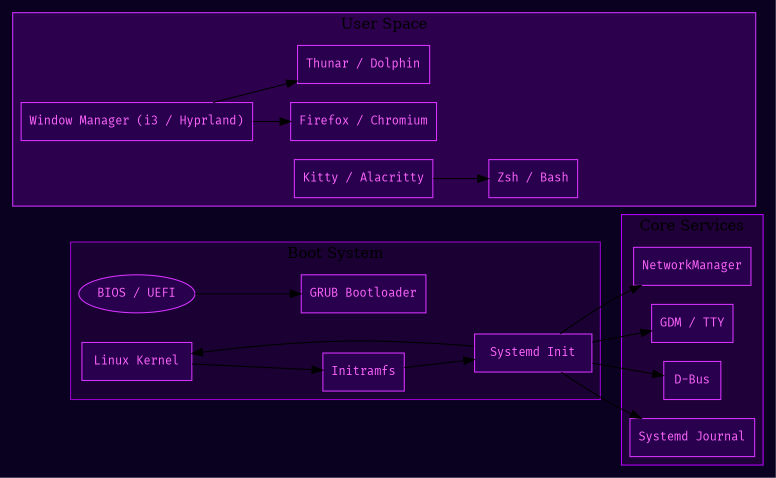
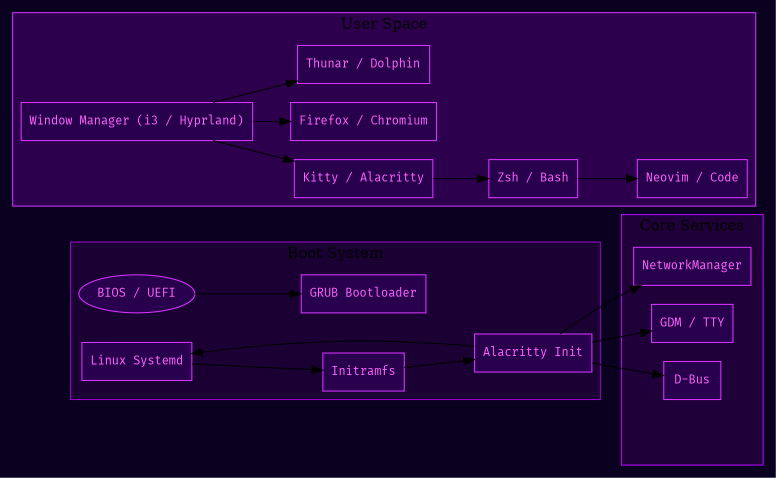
none -> (248, 150)
none -> (692, 179)
(533, 353) -> (533, 353)
(137, 361) -> (137, 361)
(692, 438) -> none
